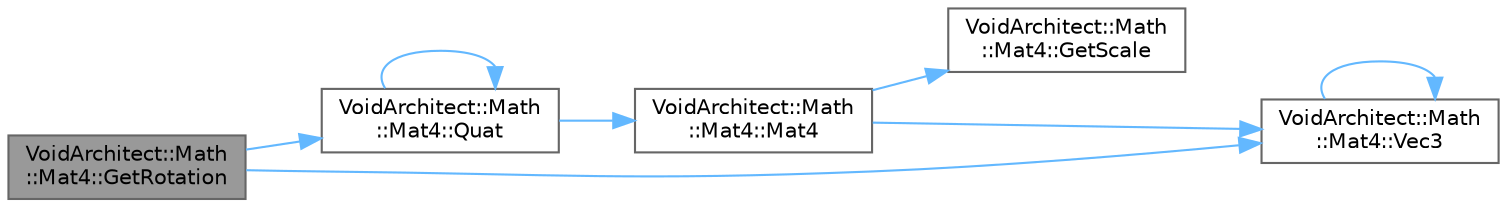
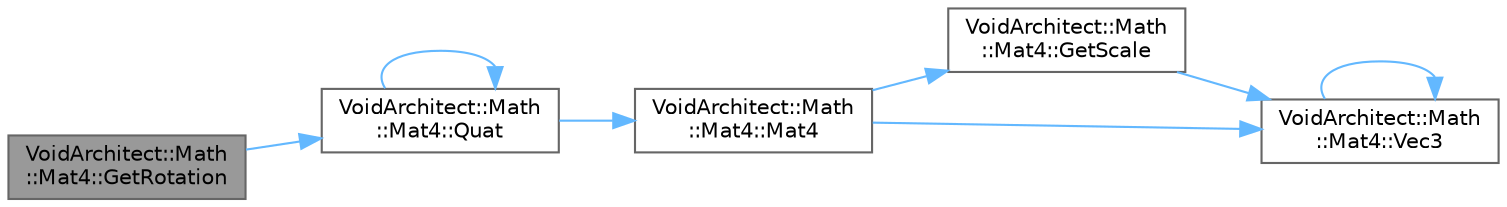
(743, 175) -> (1213, 83)
